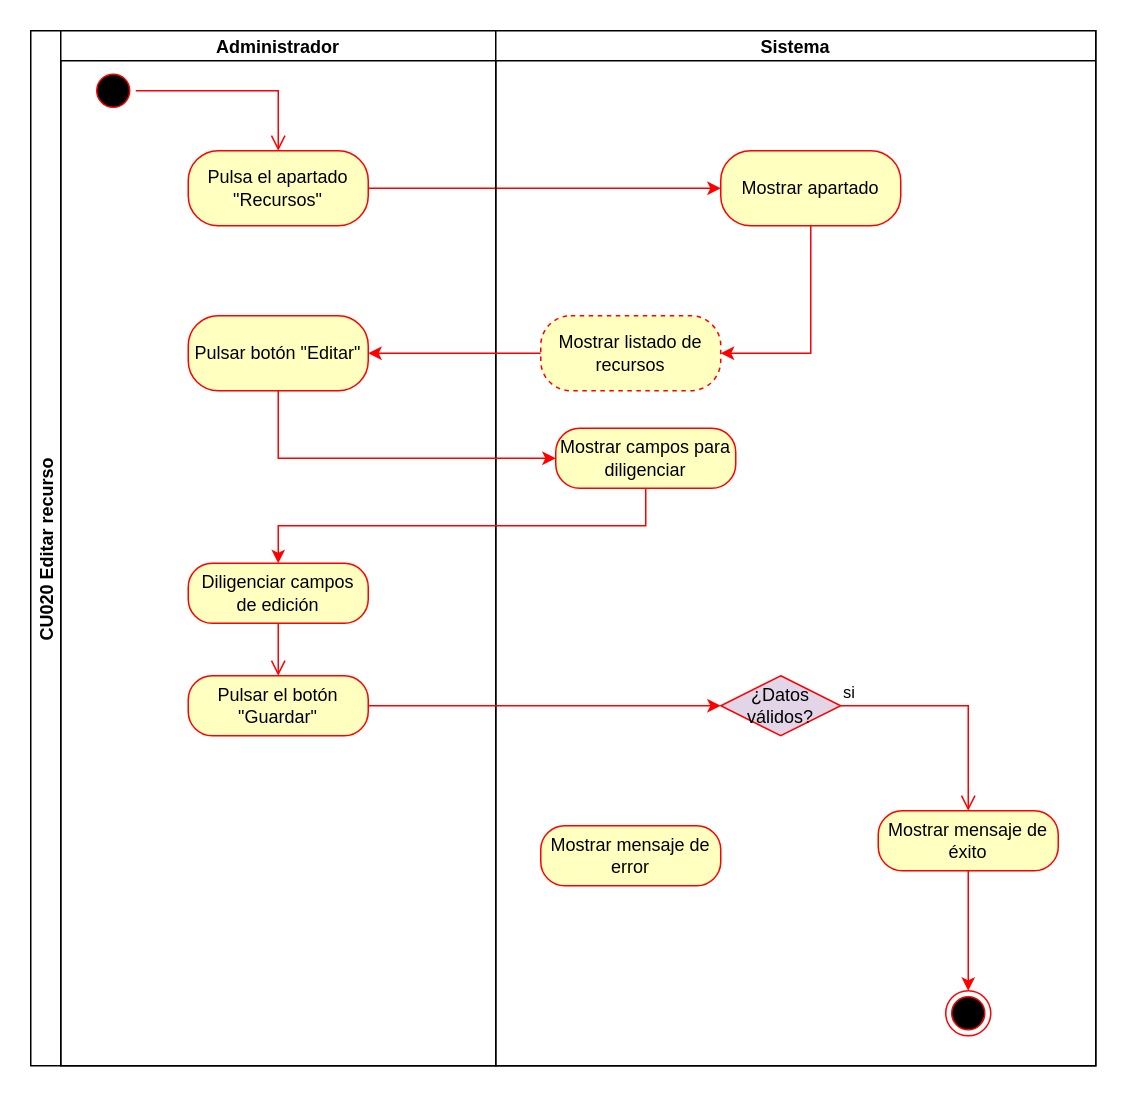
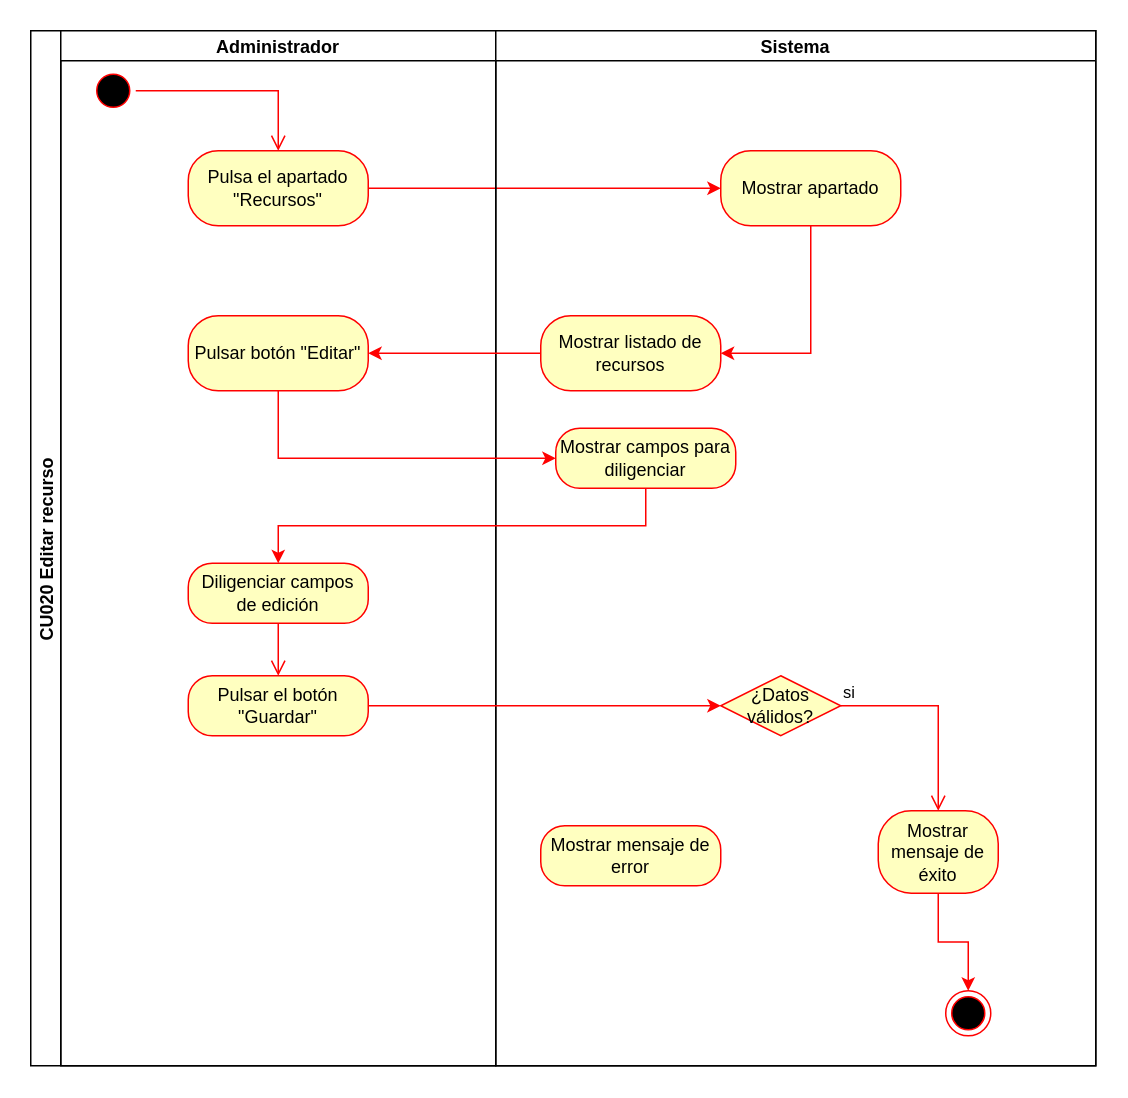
(631, 353) -> (631, 353)
(781, 706) -> (781, 706)
(968, 841) -> (938, 852)
